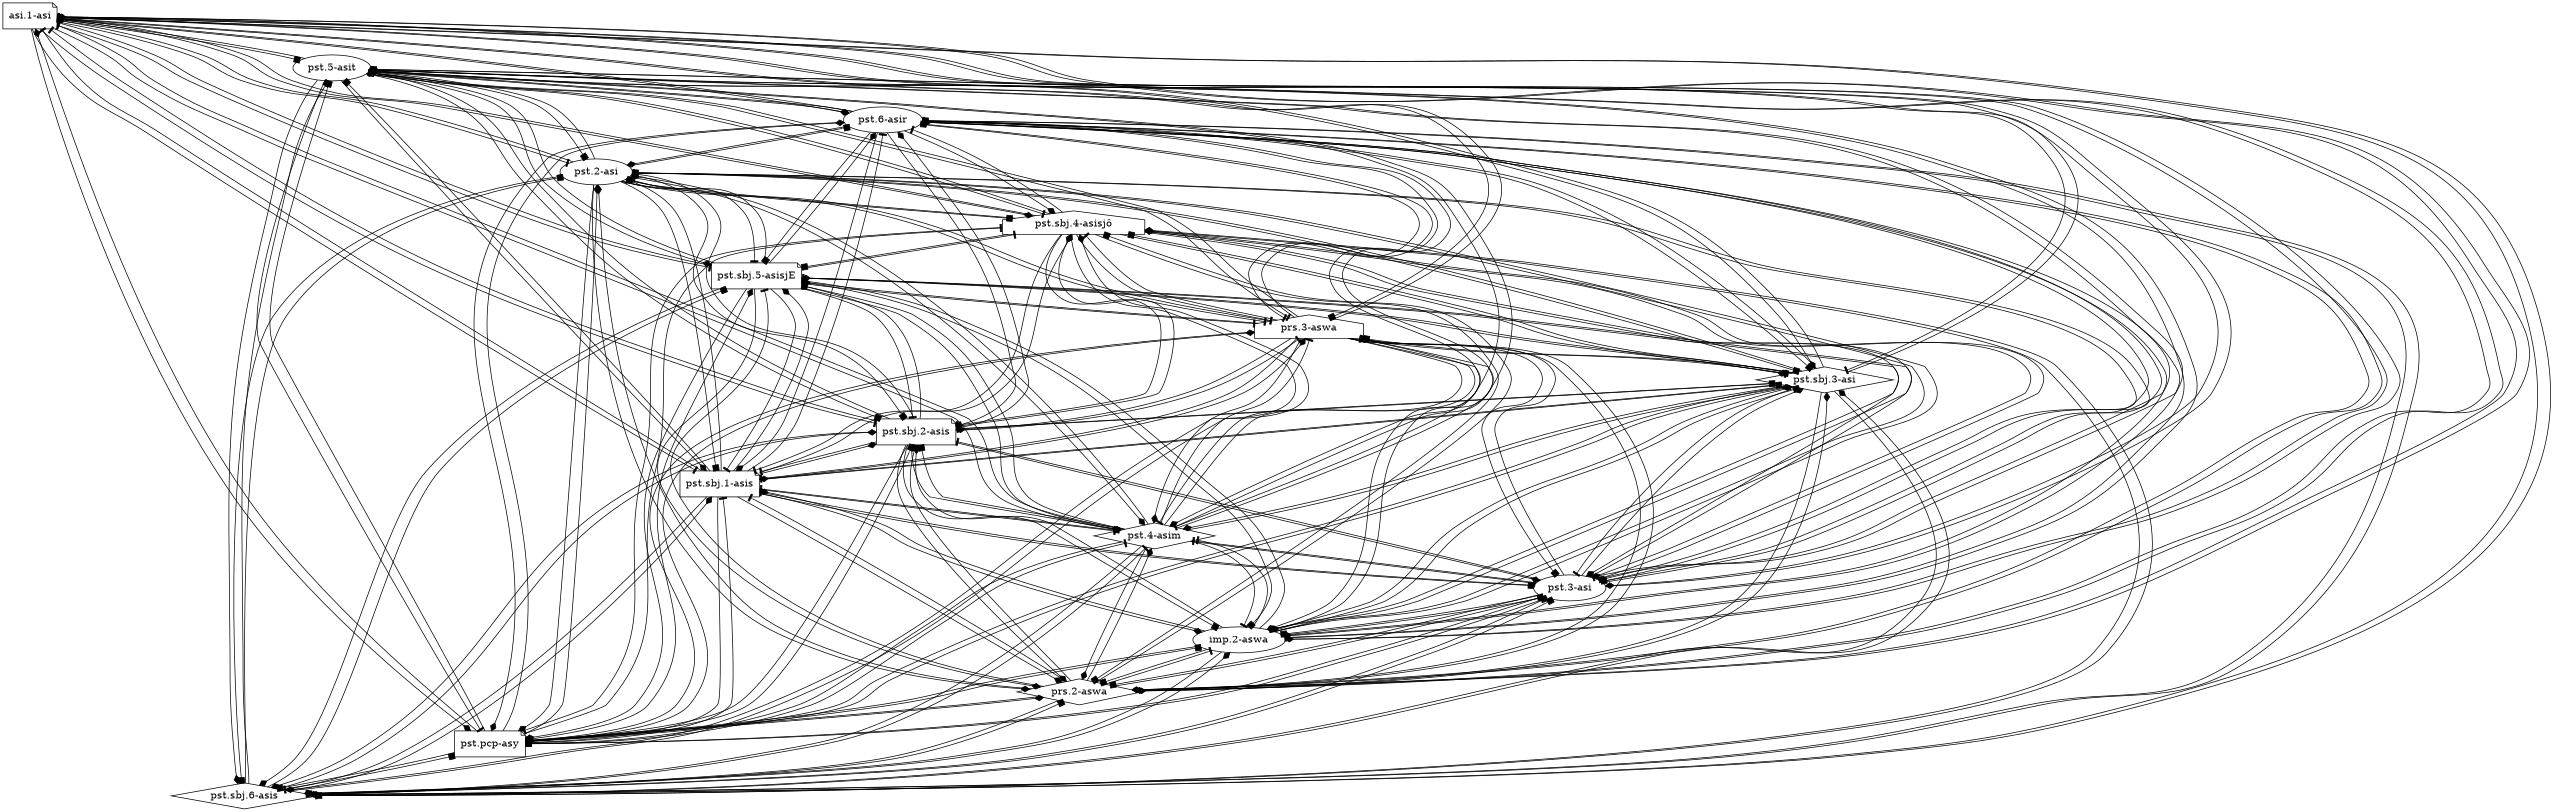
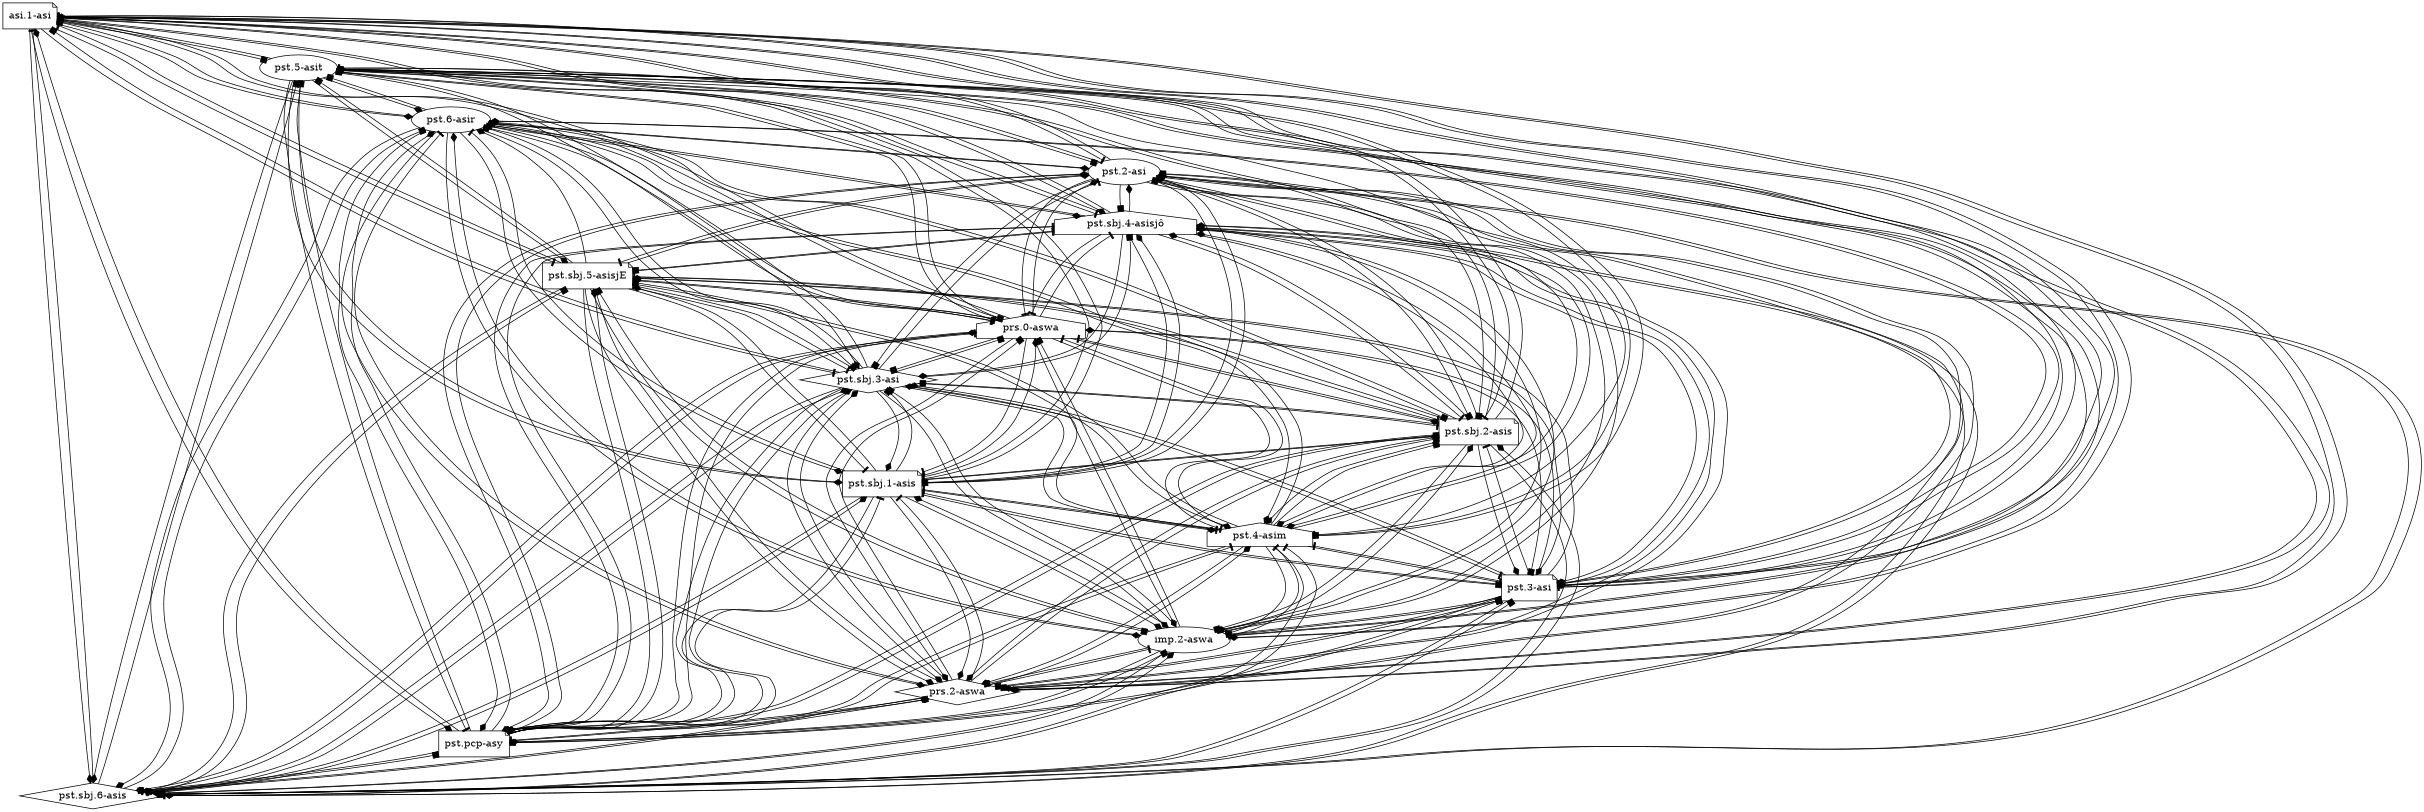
(1439, 183) -> none
(818, 194) -> none
(1309, 328) -> (1031, 328)
(1154, 536) -> (1260, 536)
(1570, 588) -> (1529, 588)
